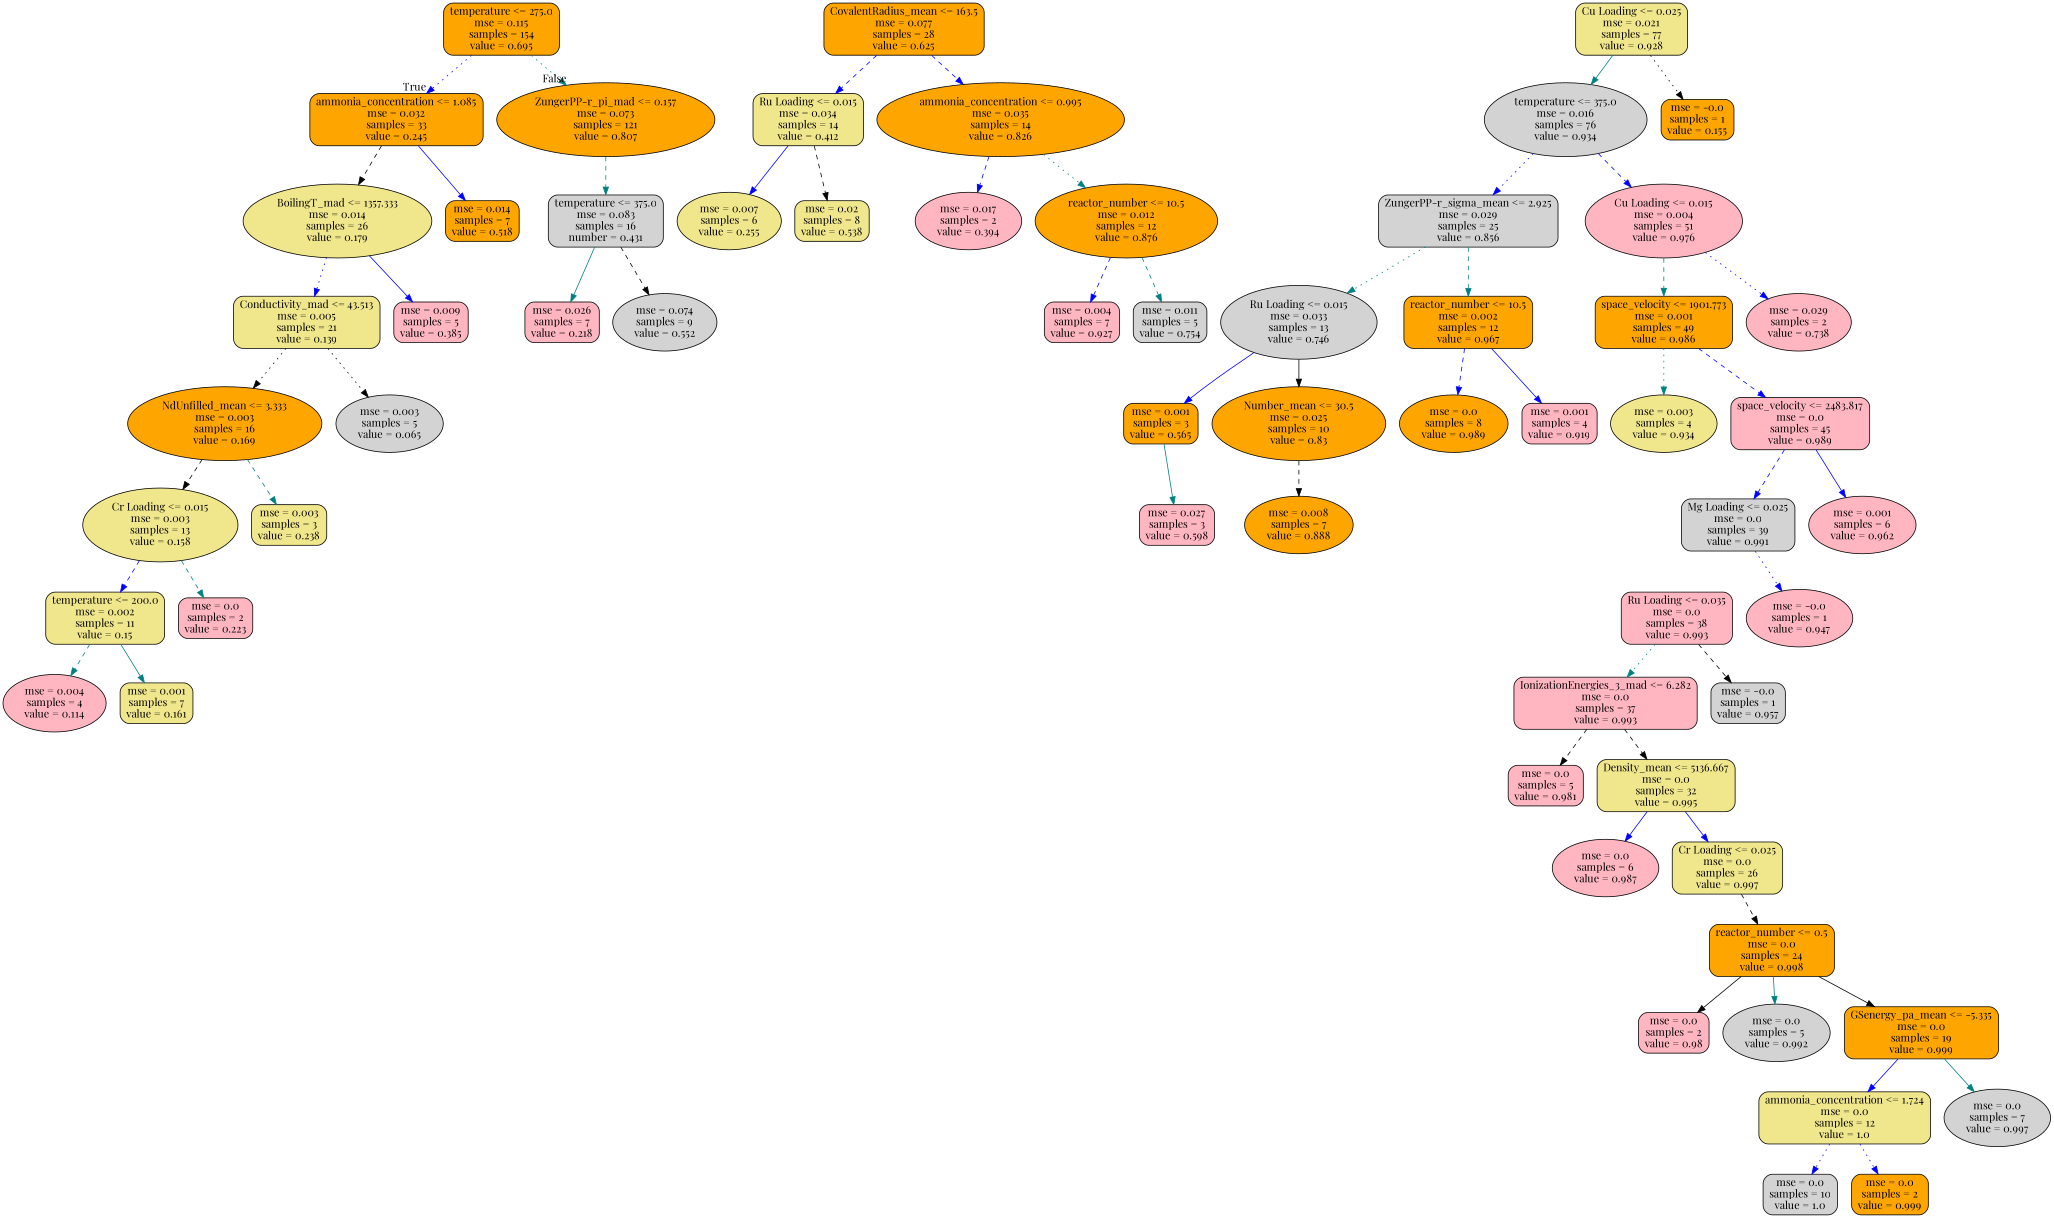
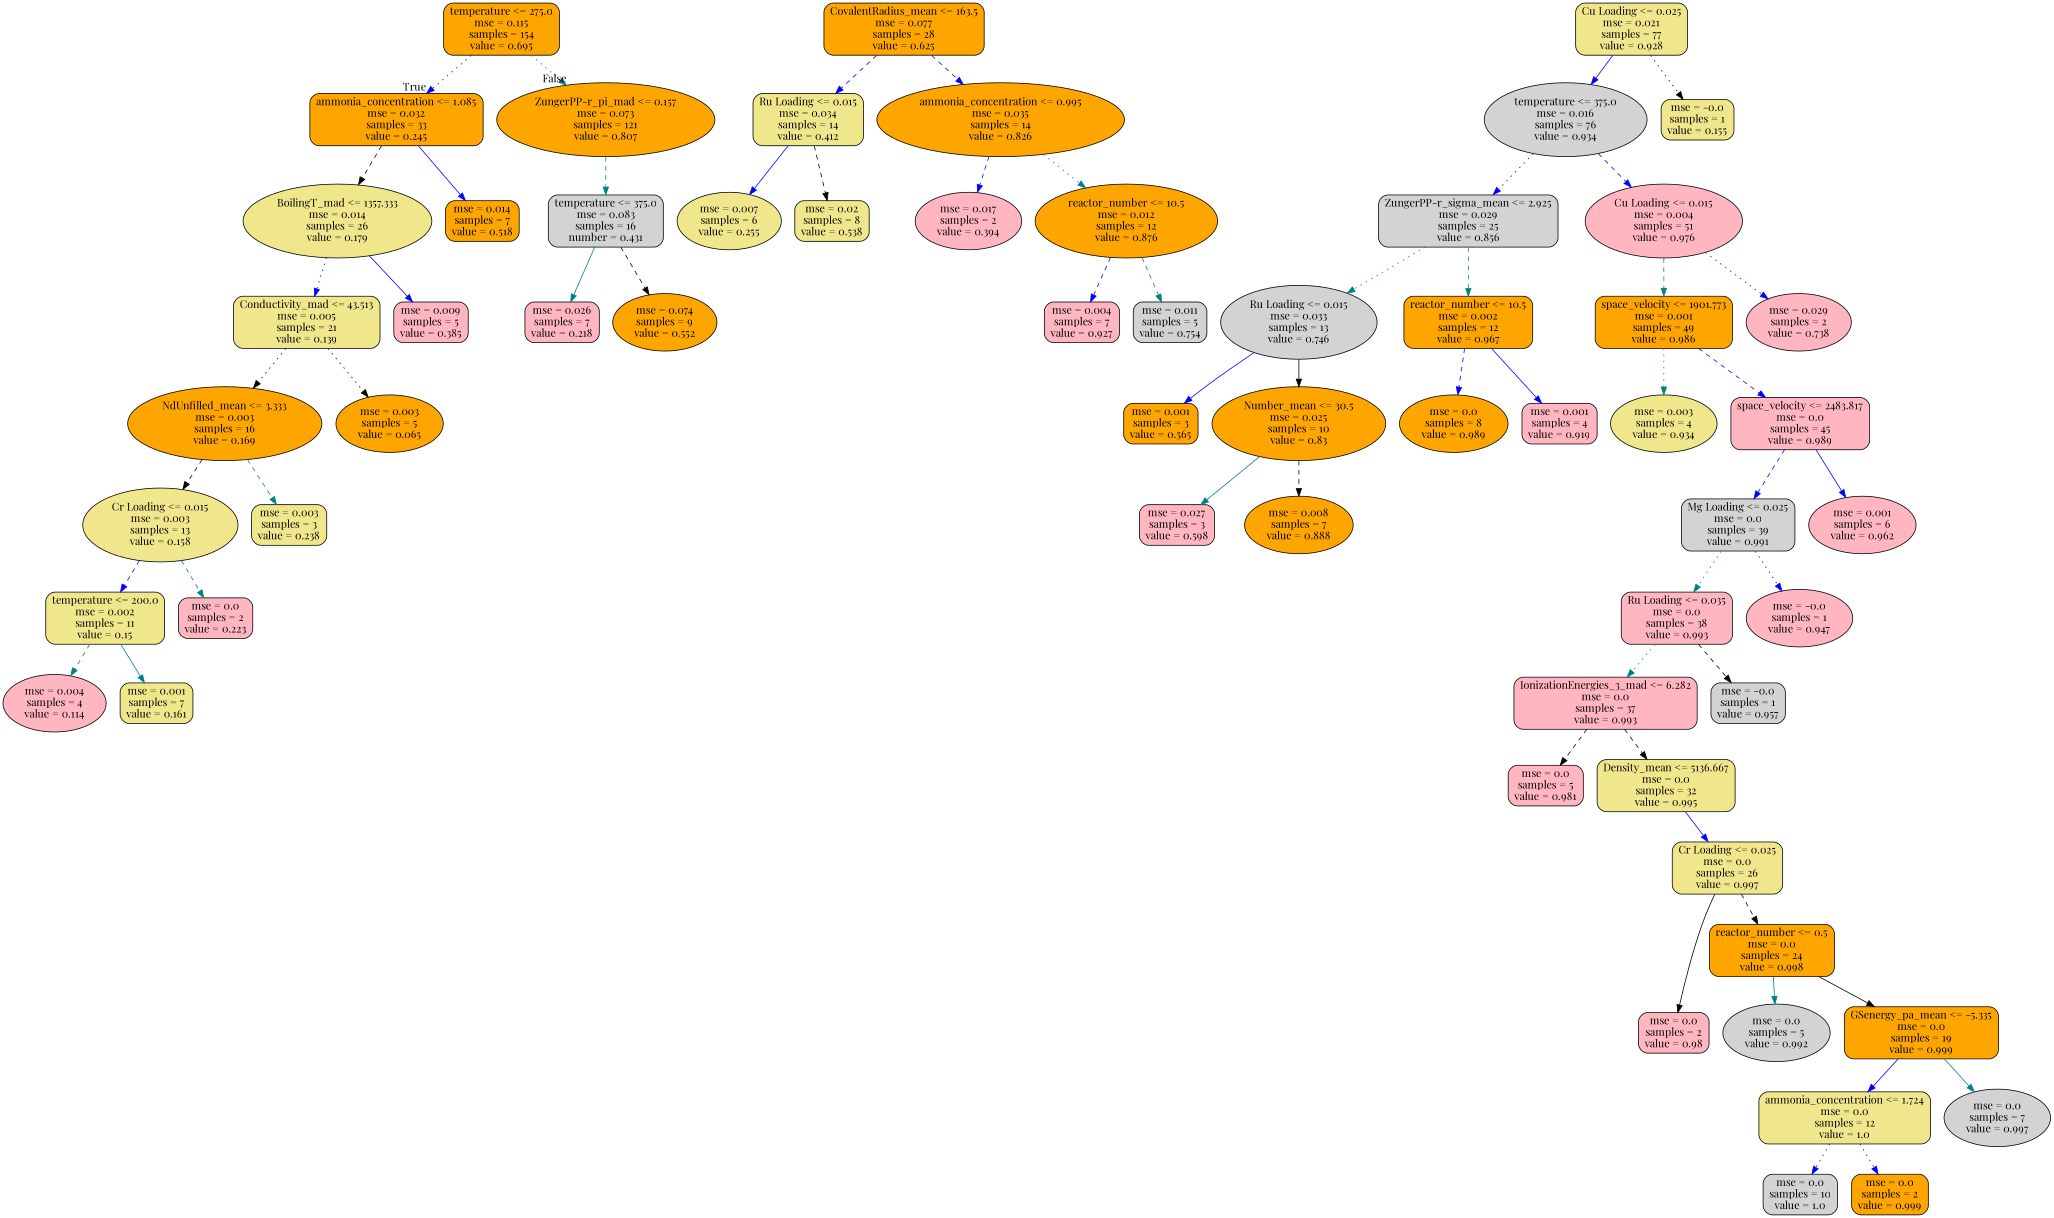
(1604, 67) -> (1604, 67)
(1698, 120) -> (1698, 120)
(665, 322) -> (665, 322)
(390, 424) -> (390, 424)
(1168, 471) -> (1233, 478)
none -> (1710, 568)
(1606, 868) -> none
(1722, 992) -> (1694, 949)
